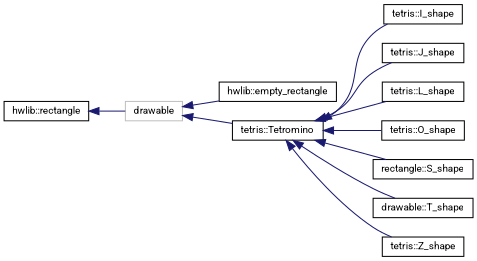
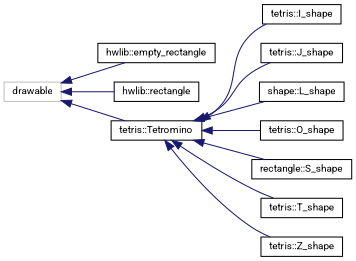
(423, 92) -> (302, 92)
(112, 111) -> (93, 92)
(423, 208) -> (302, 208)
